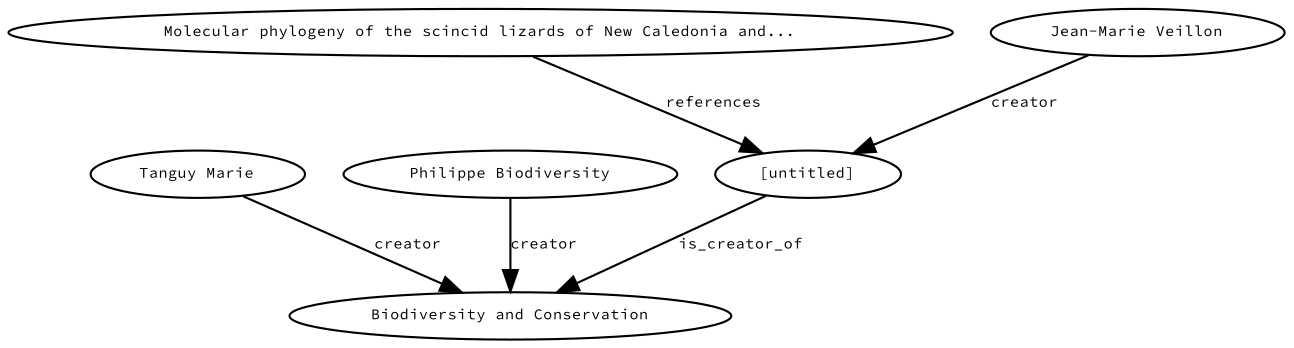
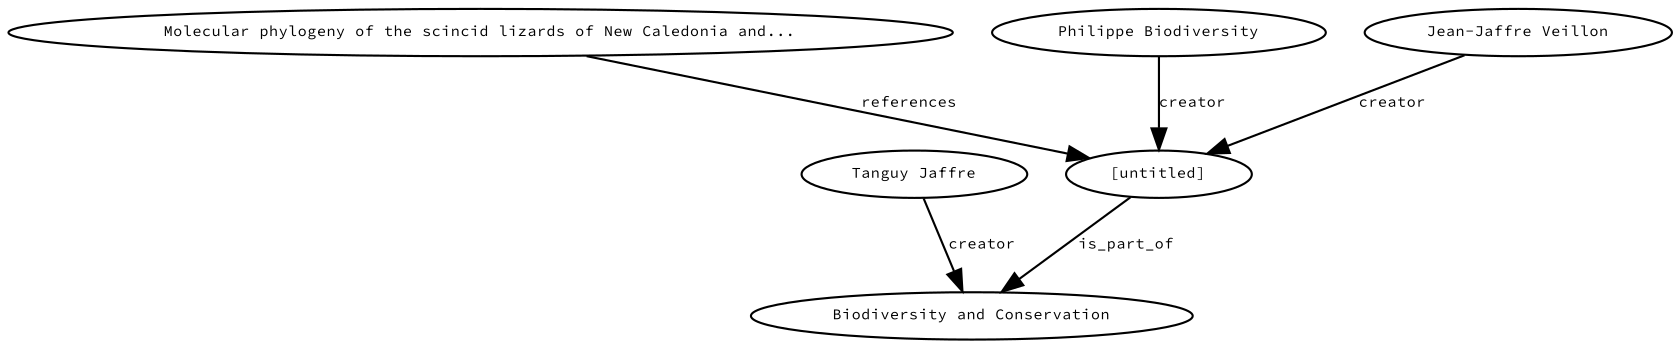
(1138, 33) -> (1518, 33)
(198, 174) -> (914, 174)
(510, 234) -> (1159, 92)
(741, 245) -> (1127, 245)
